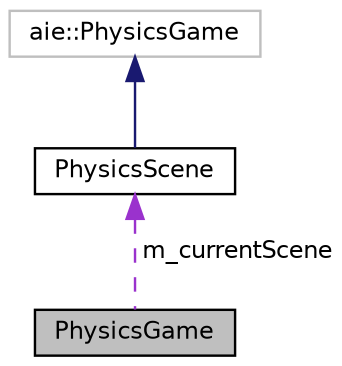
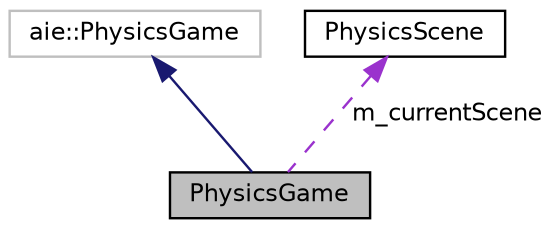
(135, 115) -> (211, 124)
